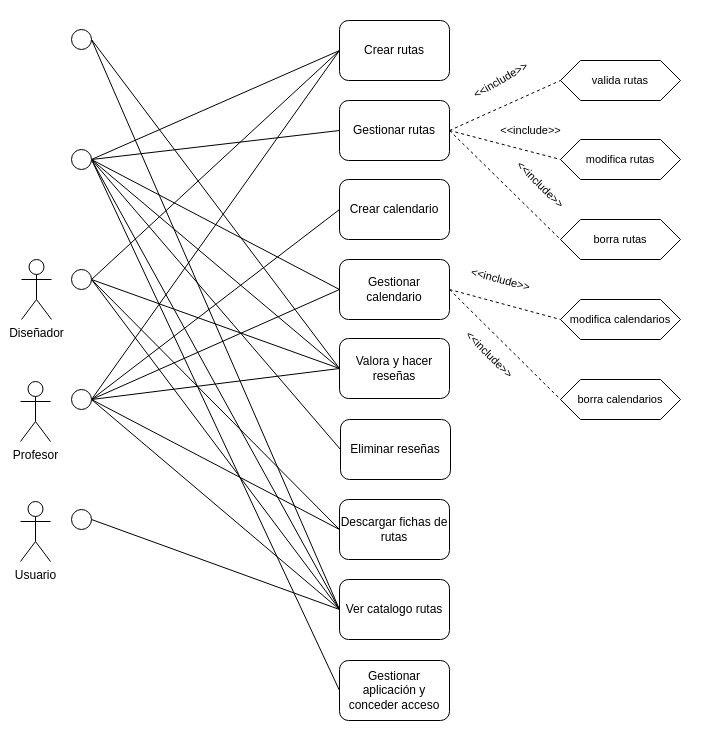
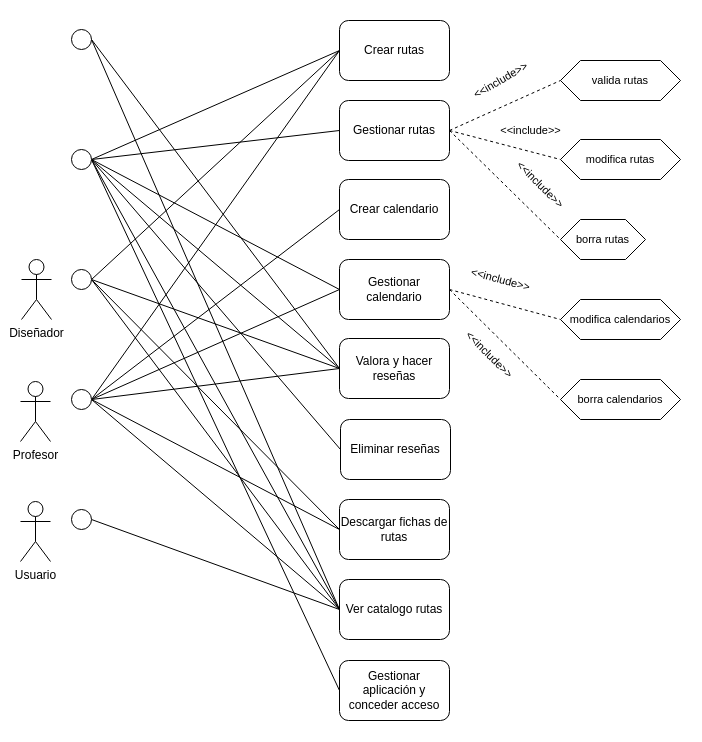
(621, 240) -> (603, 240)
